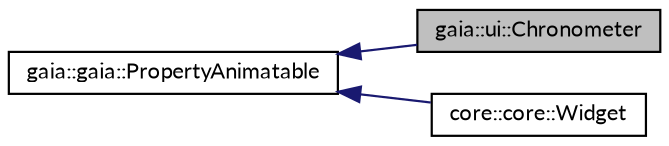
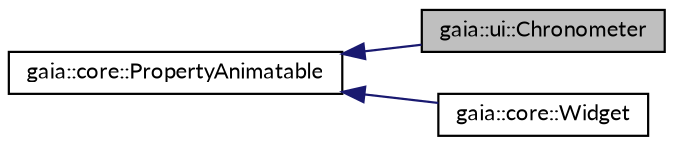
(173, 73) -> (176, 73)
(539, 115) -> (543, 115)
